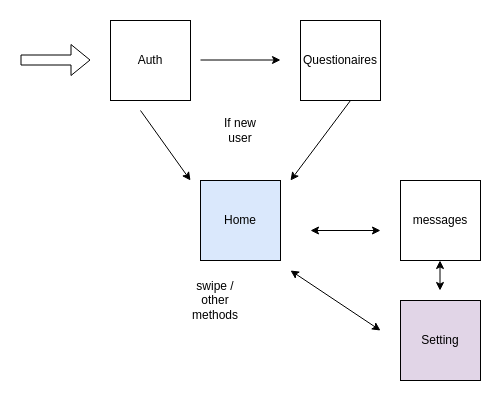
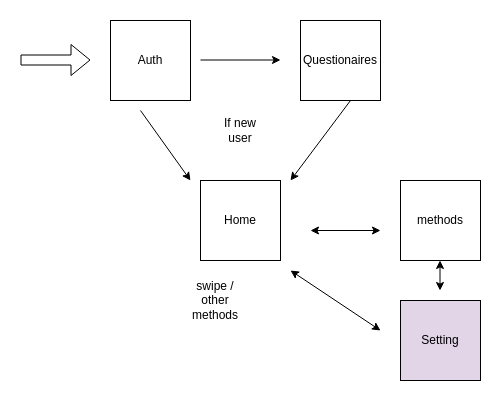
(241, 221) -> (241, 221)
(441, 221) -> (441, 221)
